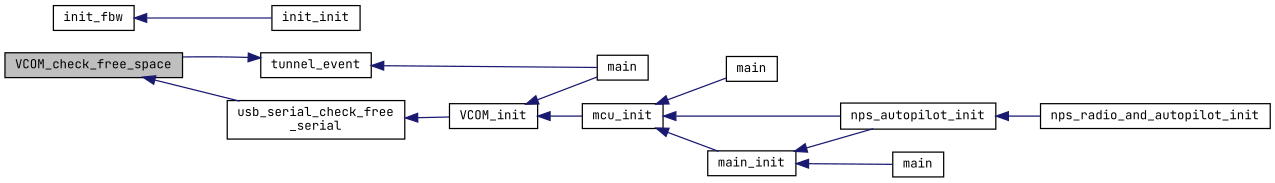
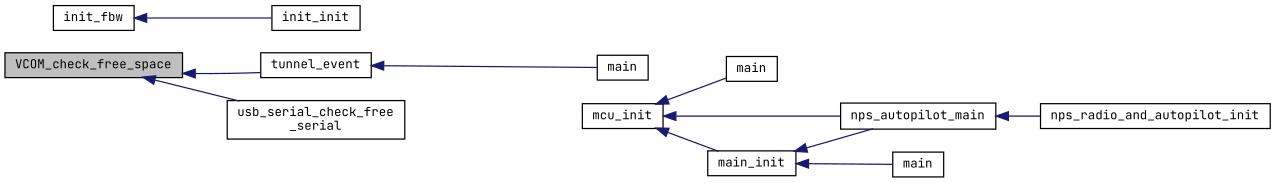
(215, 57) -> (228, 73)
(494, 116) -> none
(918, 116) -> (918, 116)
